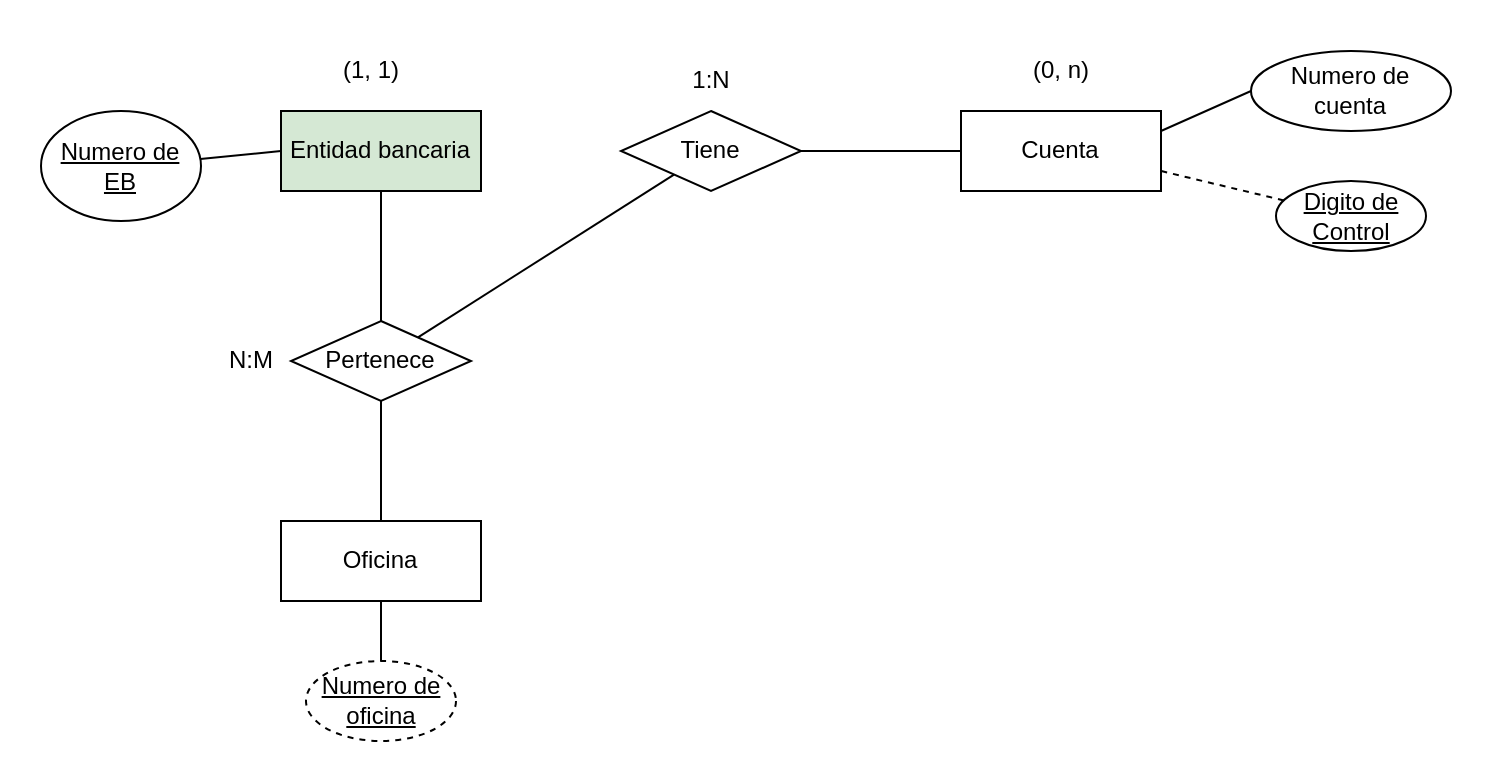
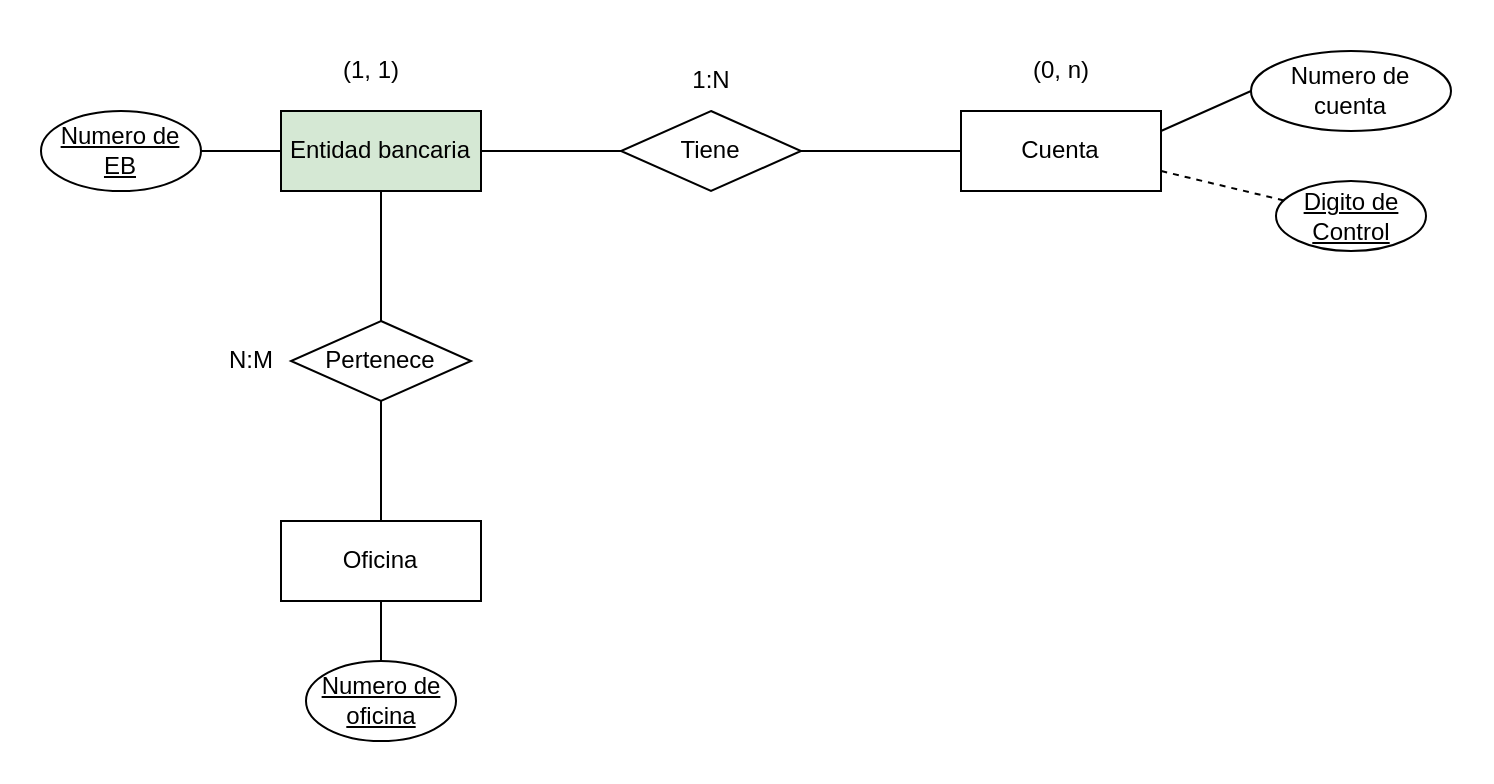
(121, 166) -> (121, 151)
(546, 256) -> (551, 151)
(381, 701) -> (381, 701)
